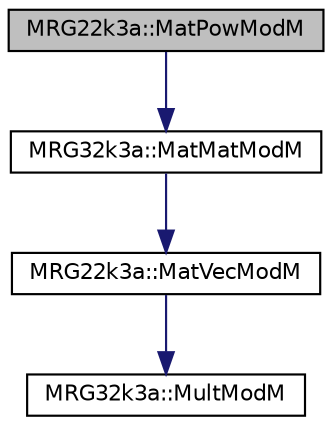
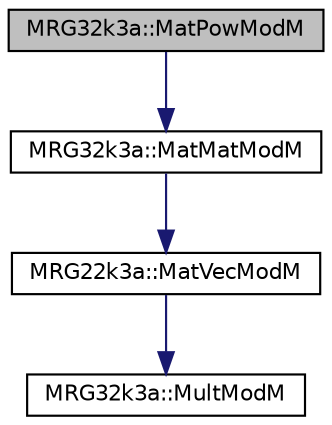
(166, 30) -> (166, 30)
